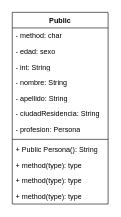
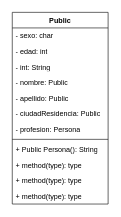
(41, 36) -> (37, 36)
(37, 52) -> (34, 52)
(44, 83) -> (43, 83)
(46, 99) -> (45, 99)
(61, 119) -> (61, 114)
